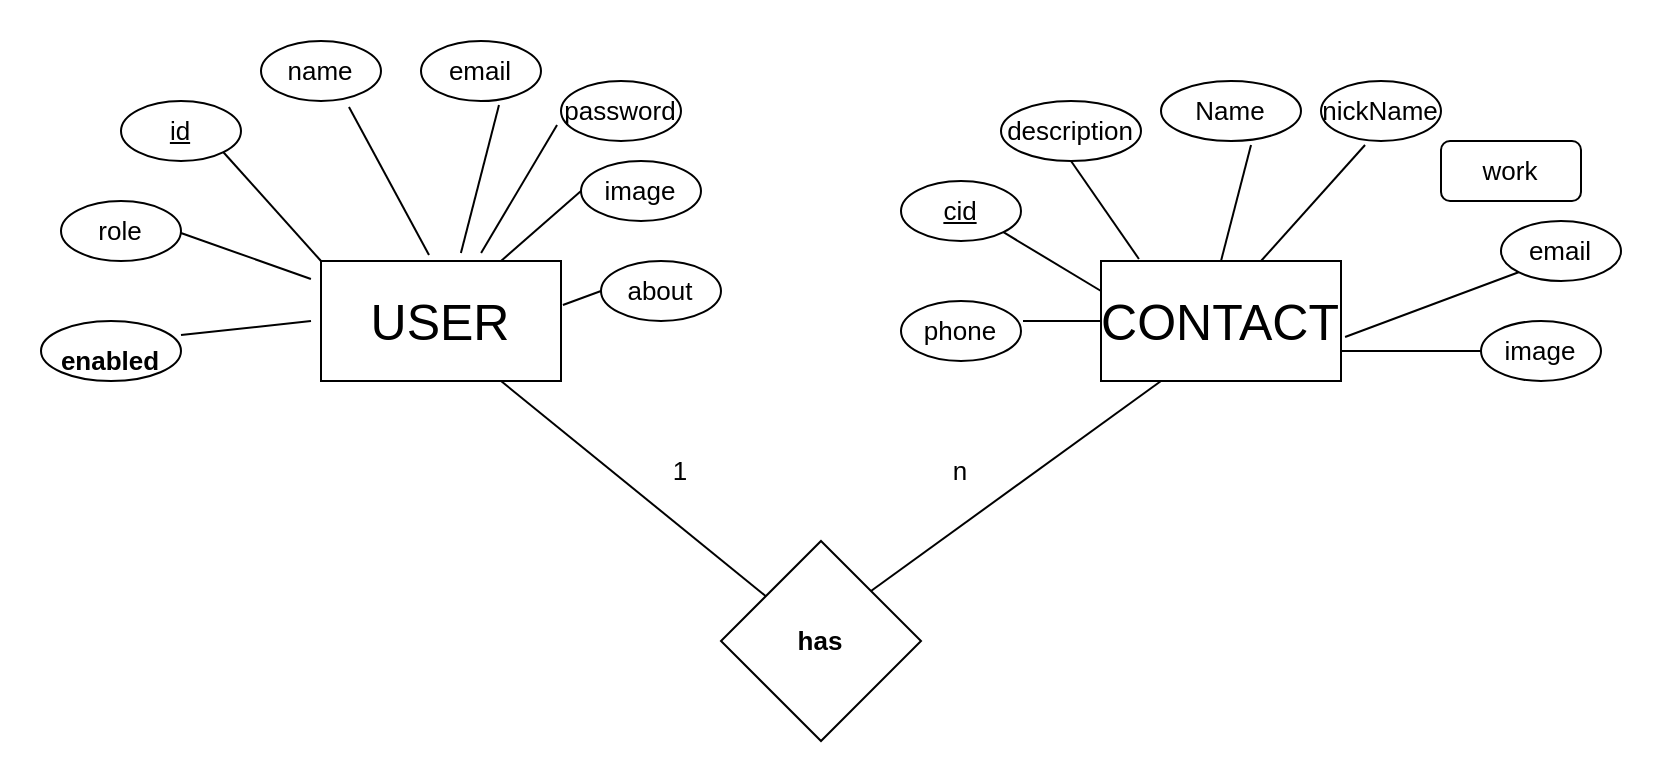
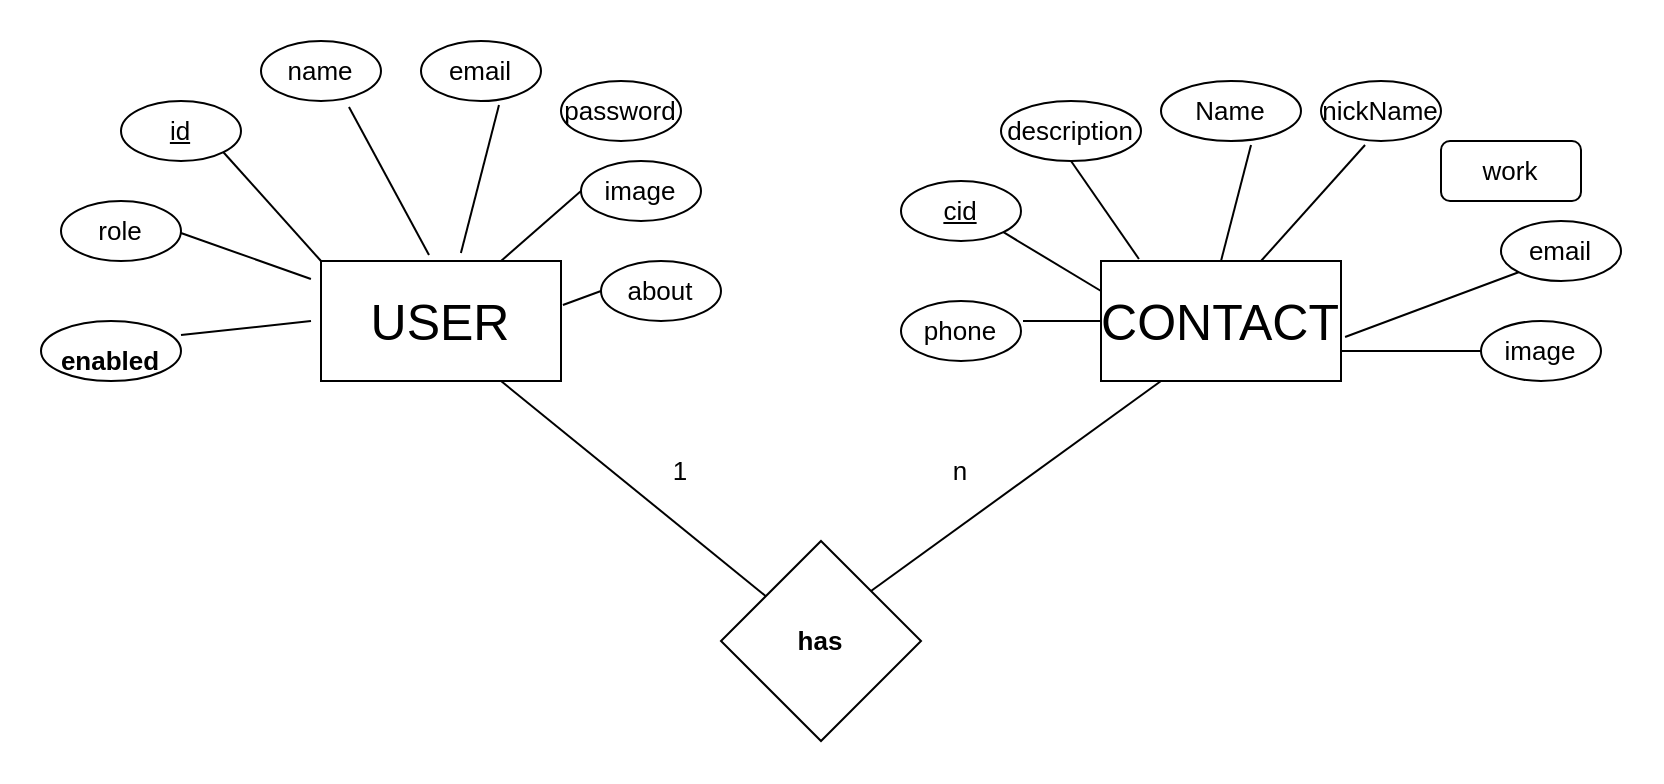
(519, 189) -> none
